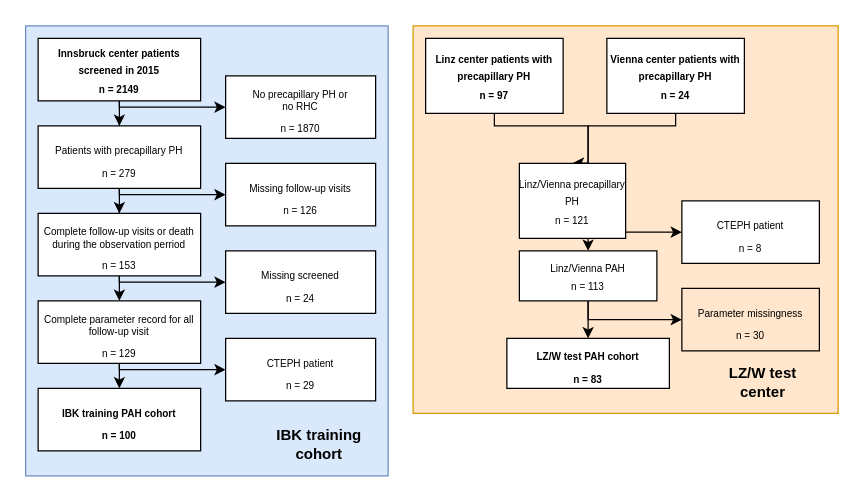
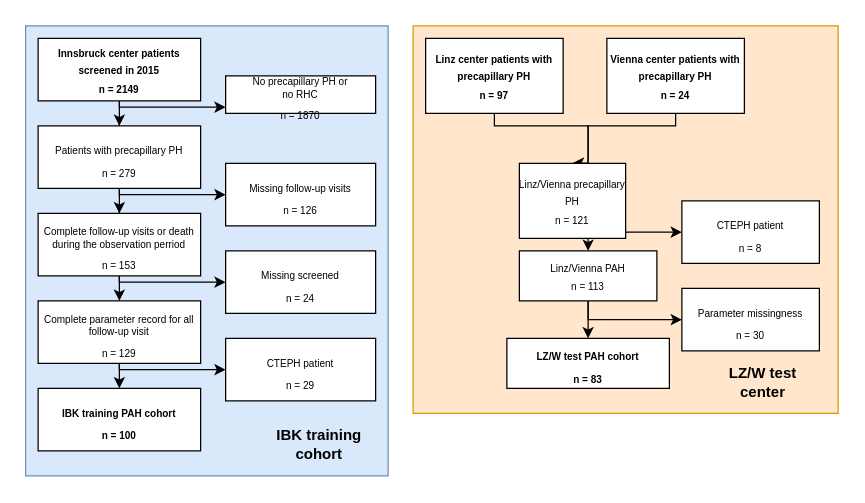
(301, 107) -> (301, 94)
(751, 319) -> (751, 319)
